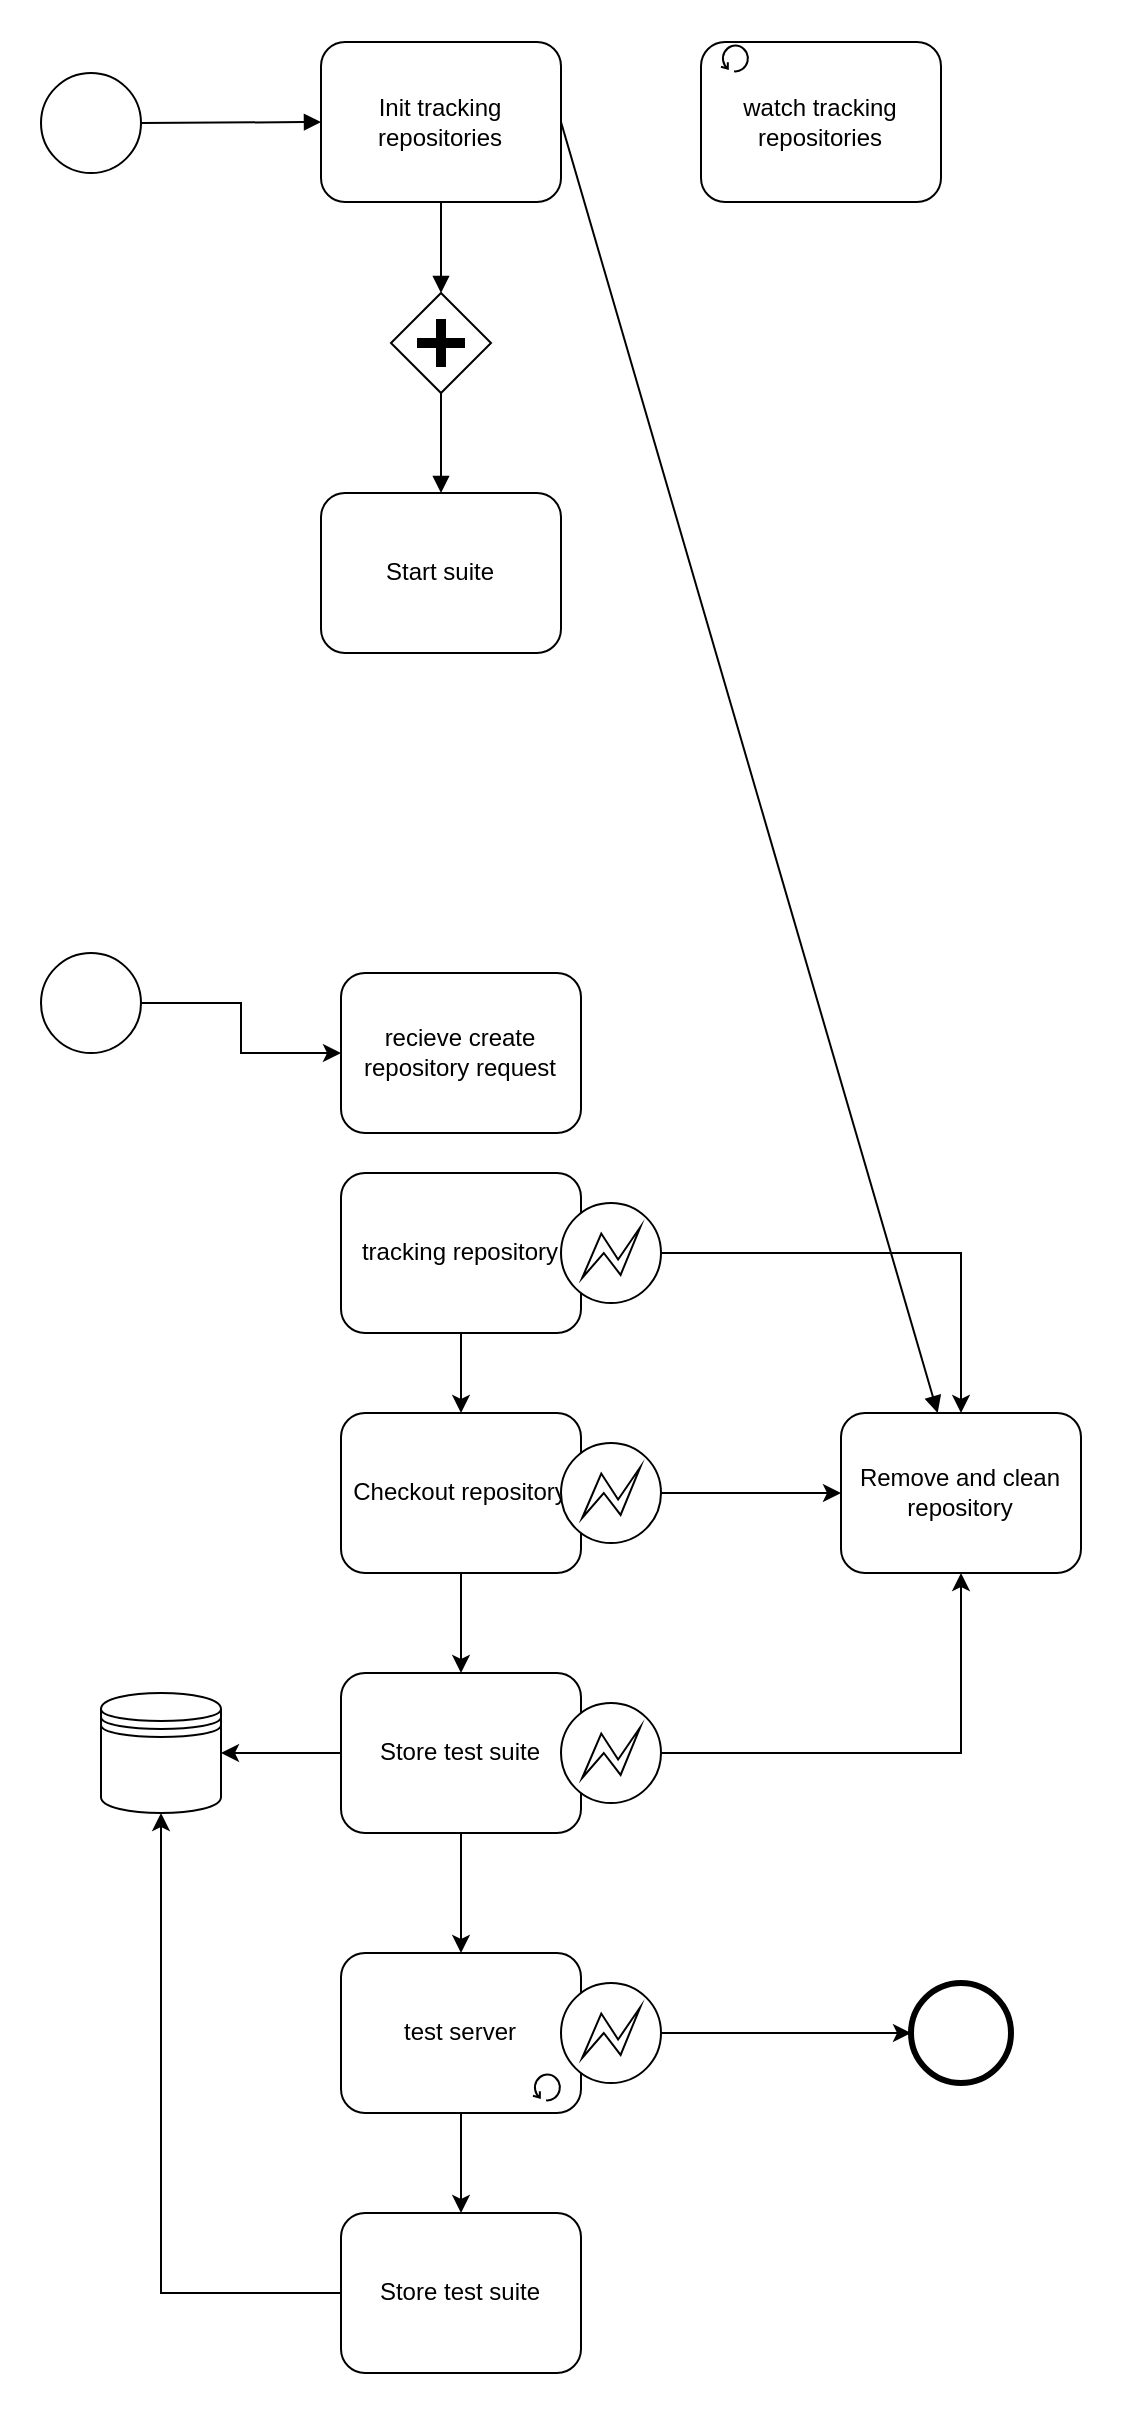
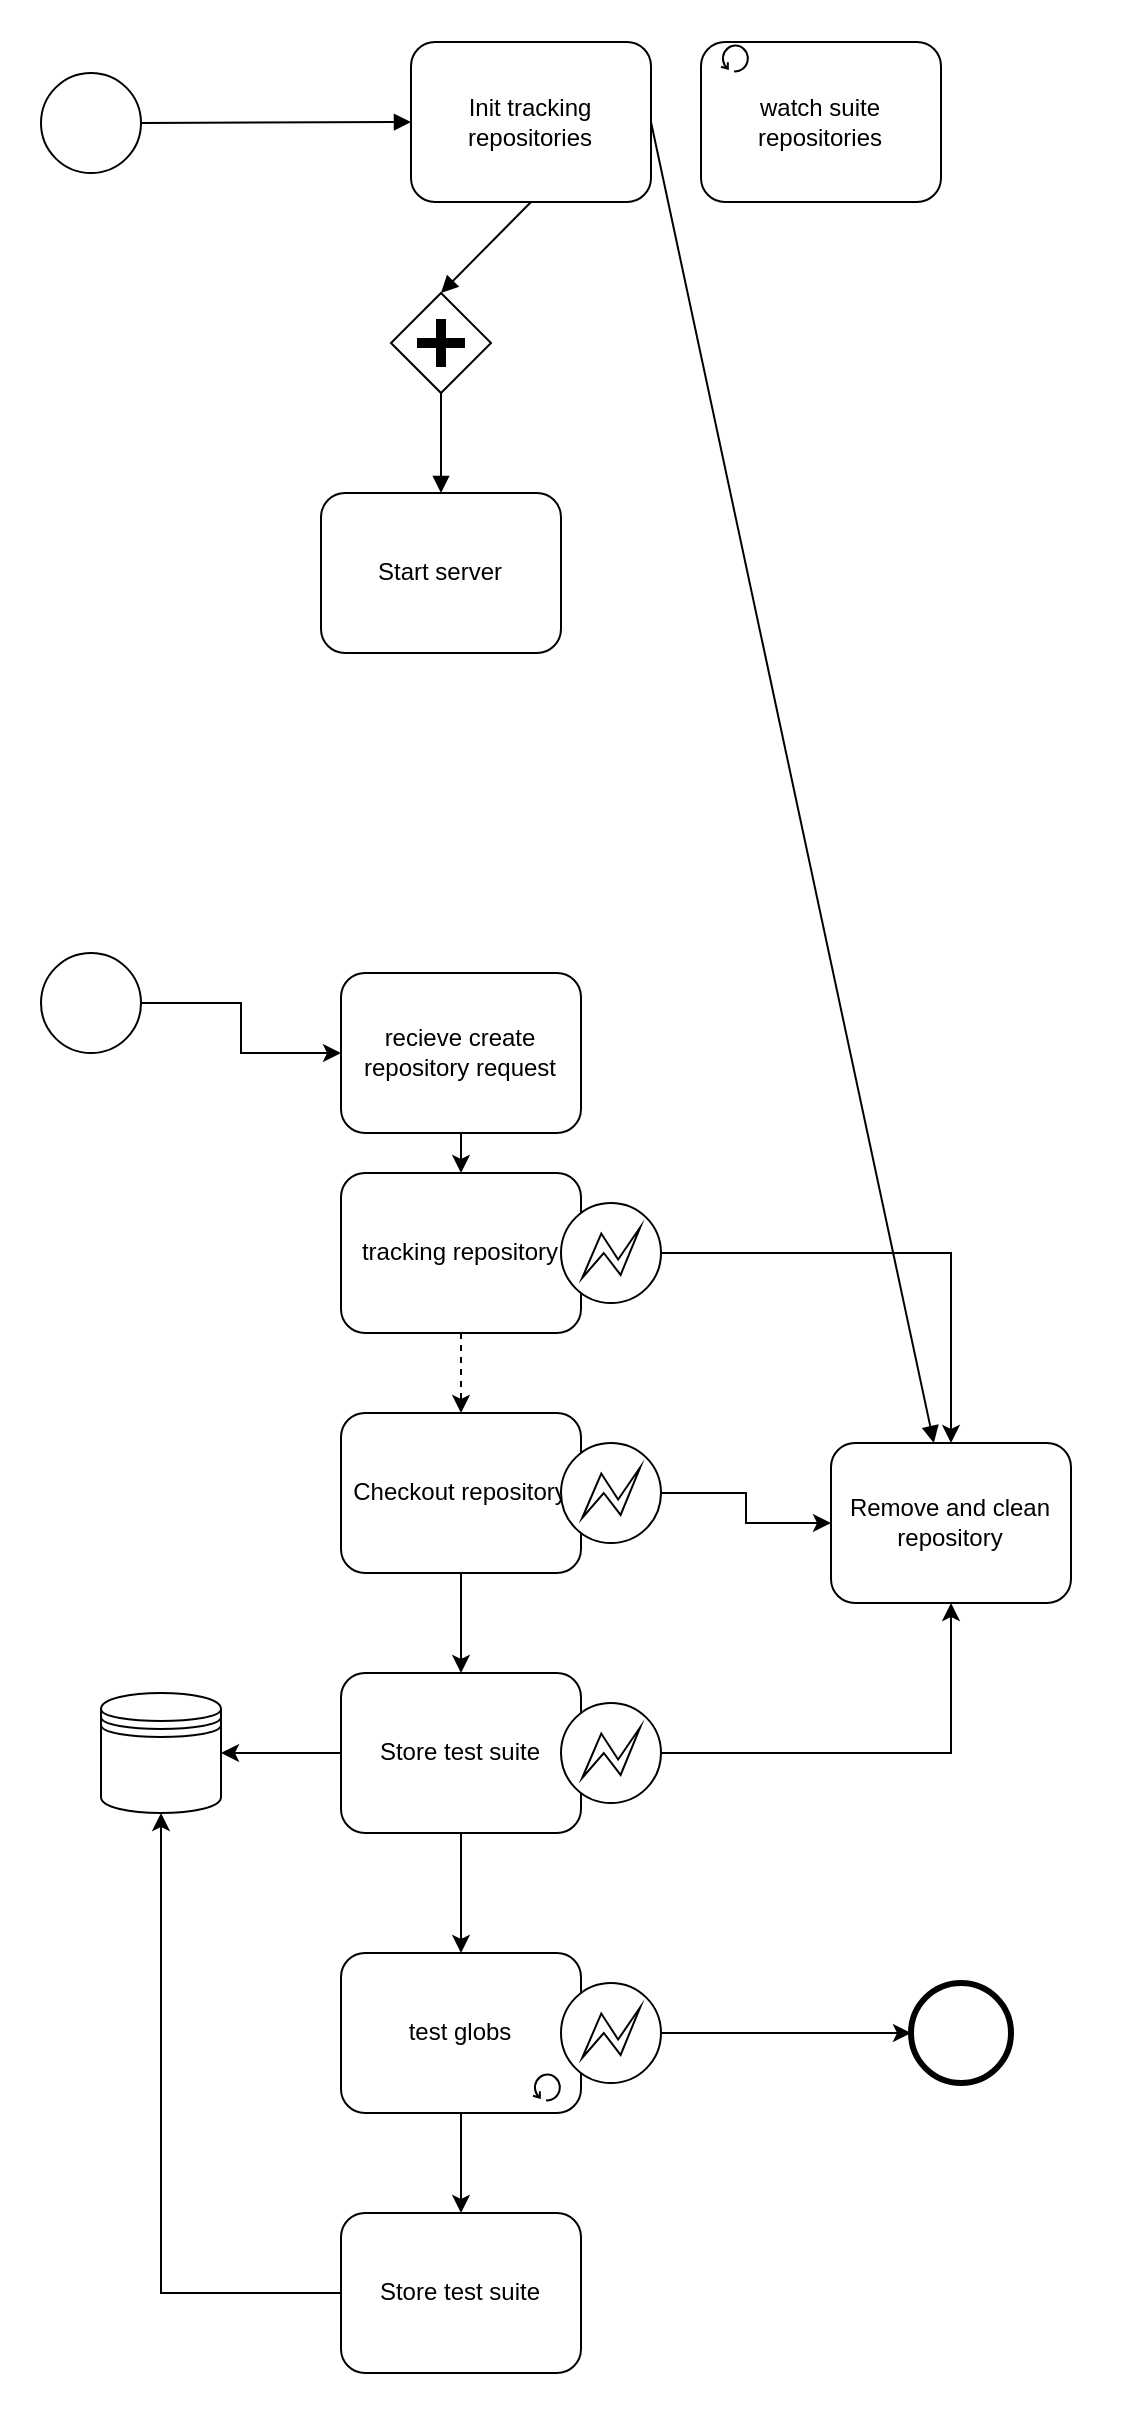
(441, 122) -> (531, 122)
(821, 123) -> (821, 123)
(441, 573) -> (441, 573)
none -> (461, 1146)
(461, 1365) -> (461, 1365)
(961, 1493) -> (951, 1523)
(461, 2033) -> (461, 2033)
